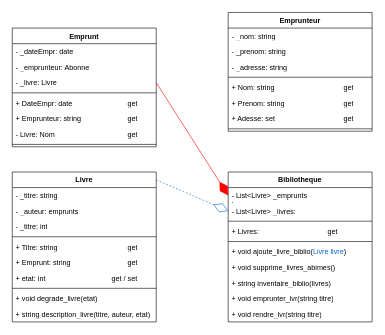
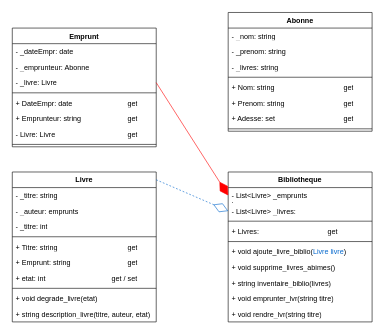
(300, 21) -> (300, 21)
(264, 68) -> (261, 68)
(52, 135) -> (56, 135)
